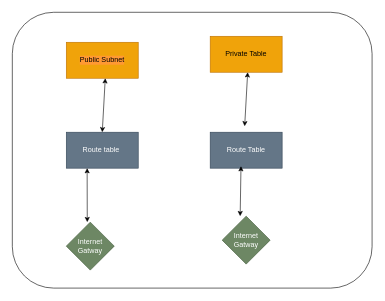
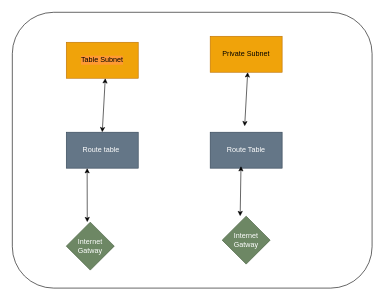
(246, 54) -> (246, 54)
(102, 60) -> (102, 60)
